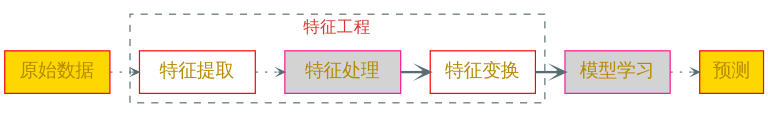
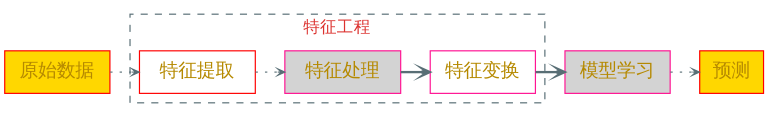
(483, 72) -> (483, 72)
